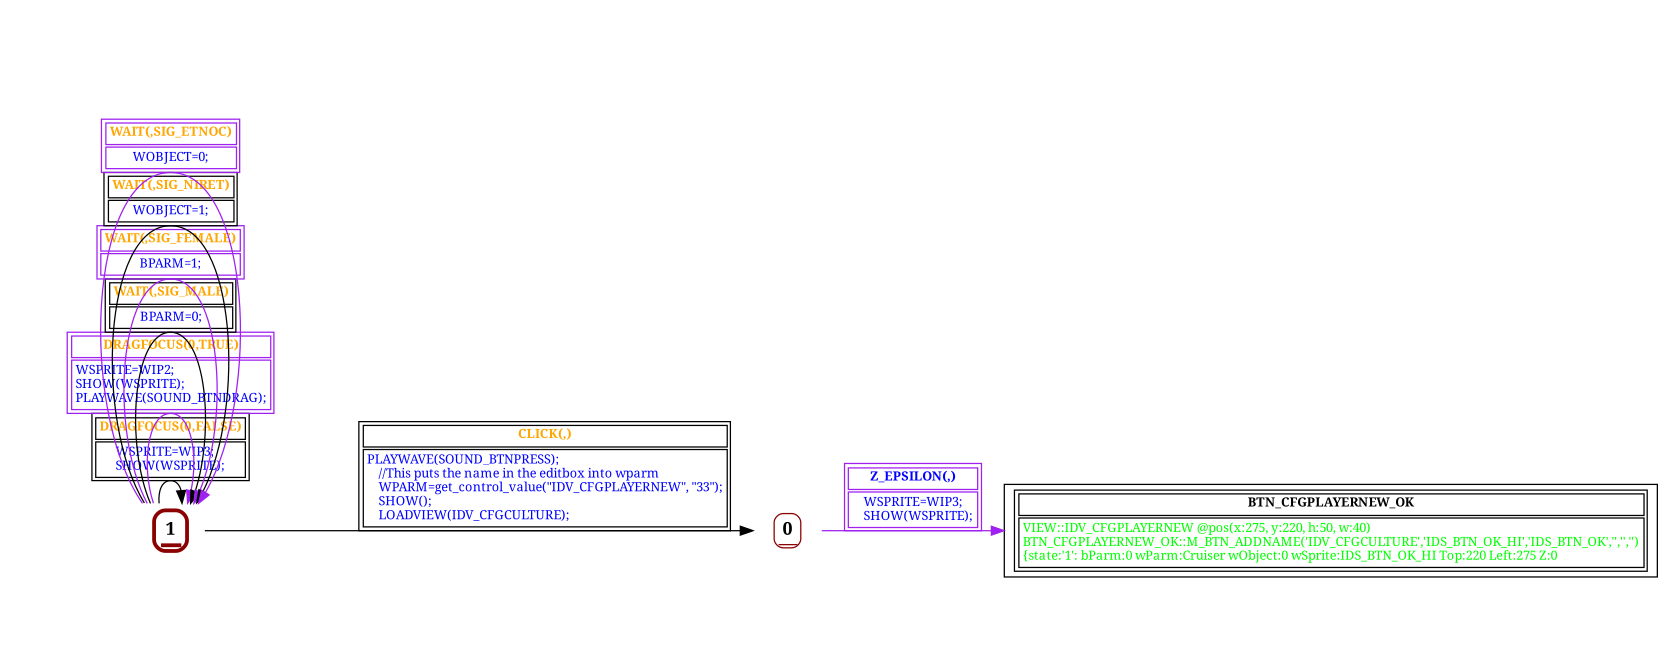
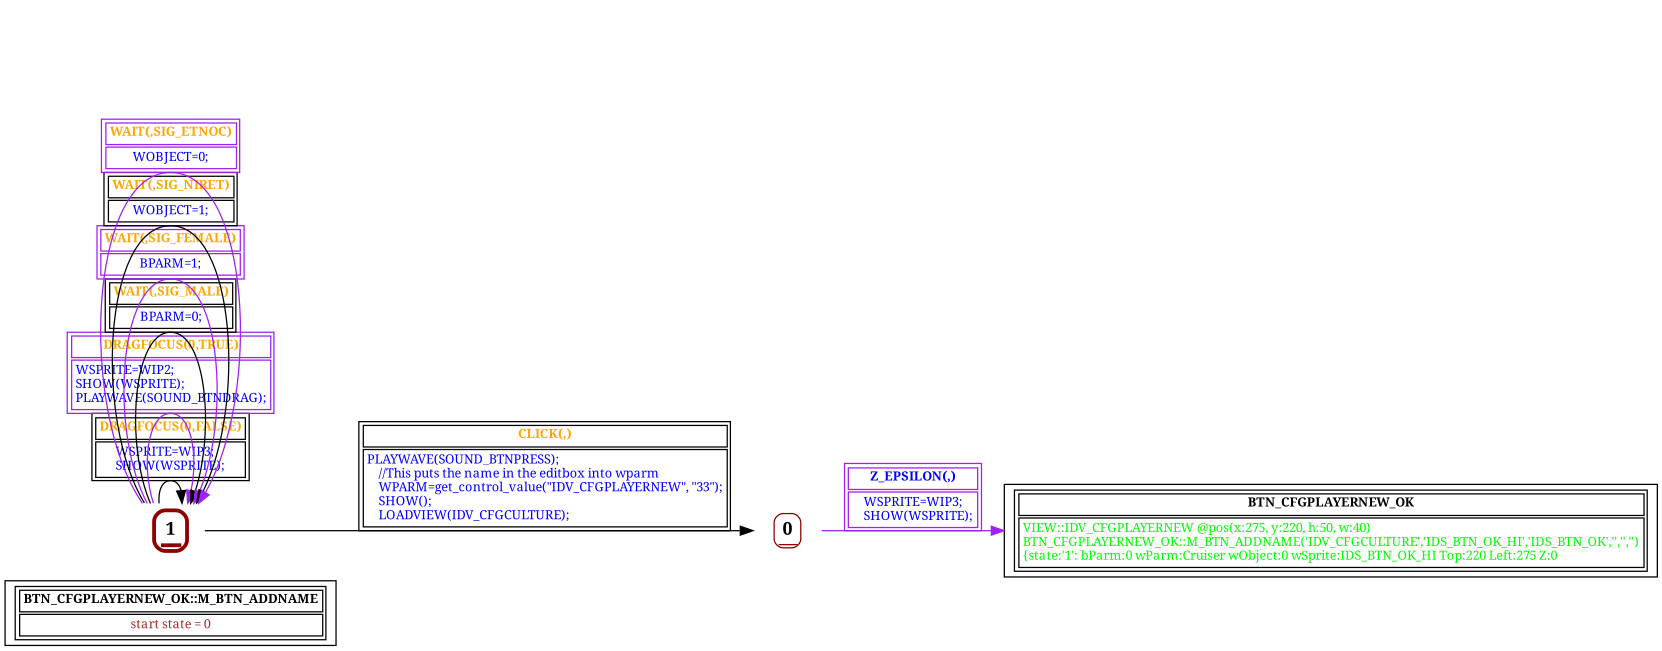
none -> (171, 613)
